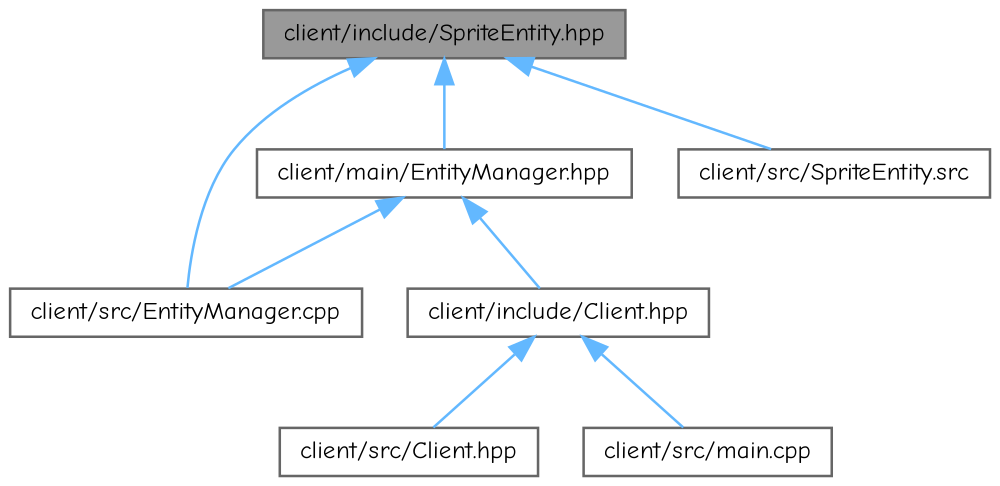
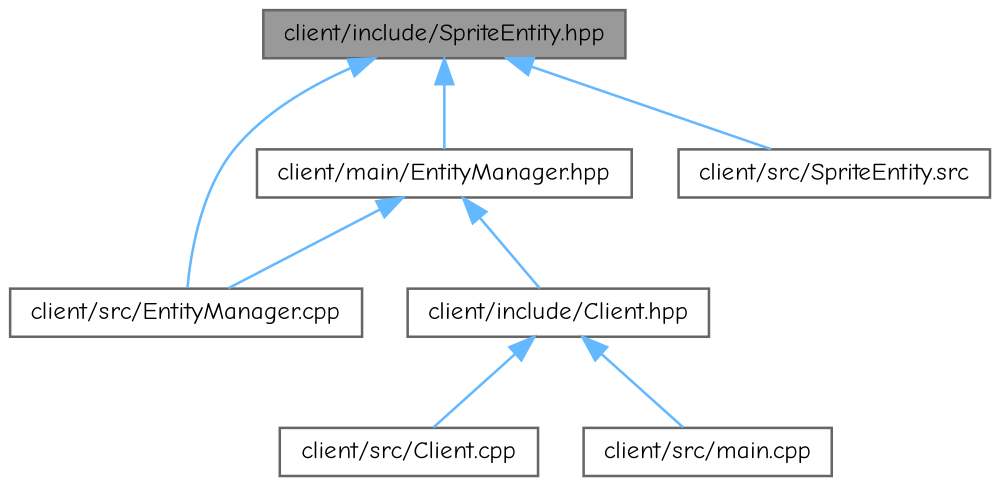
(409, 452) -> (409, 452)
